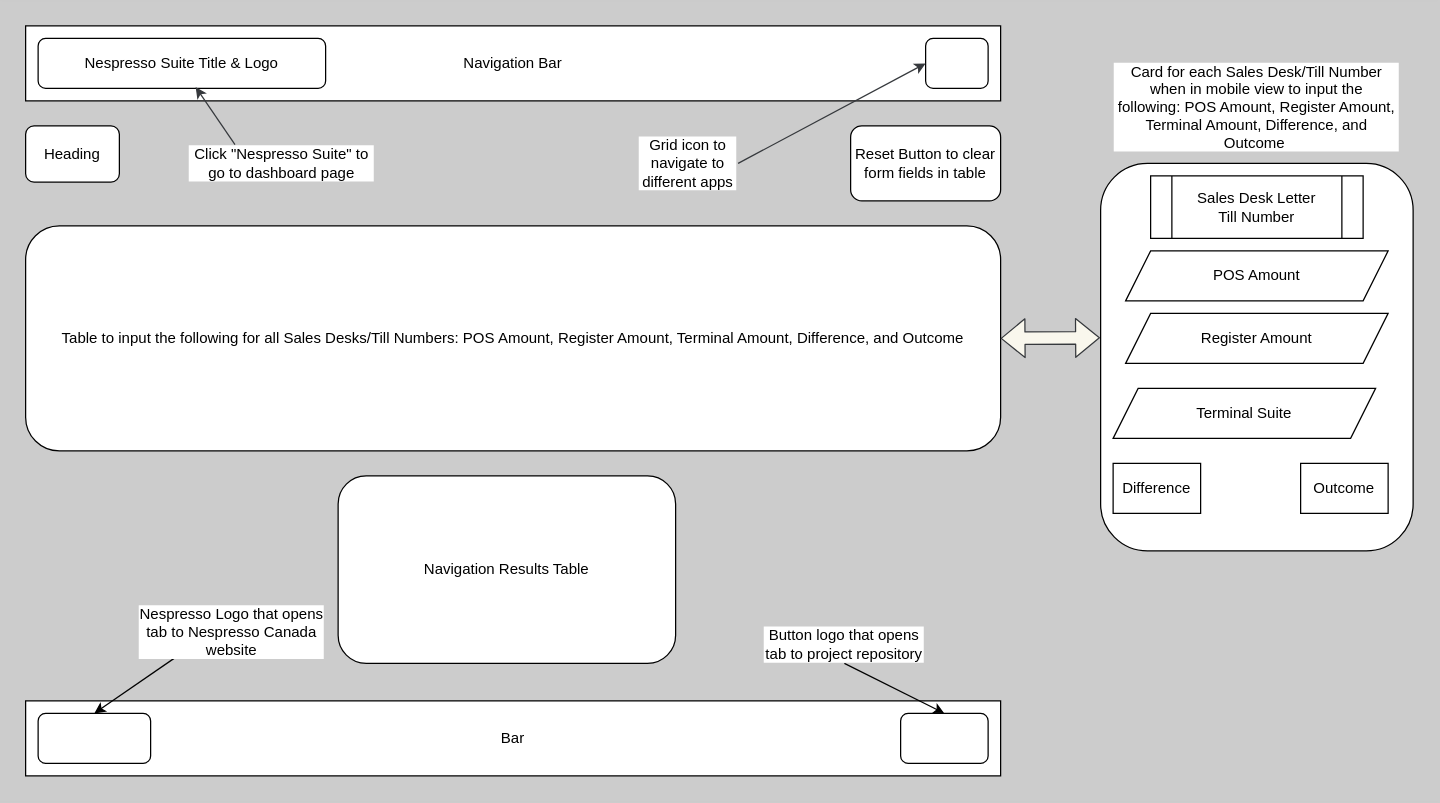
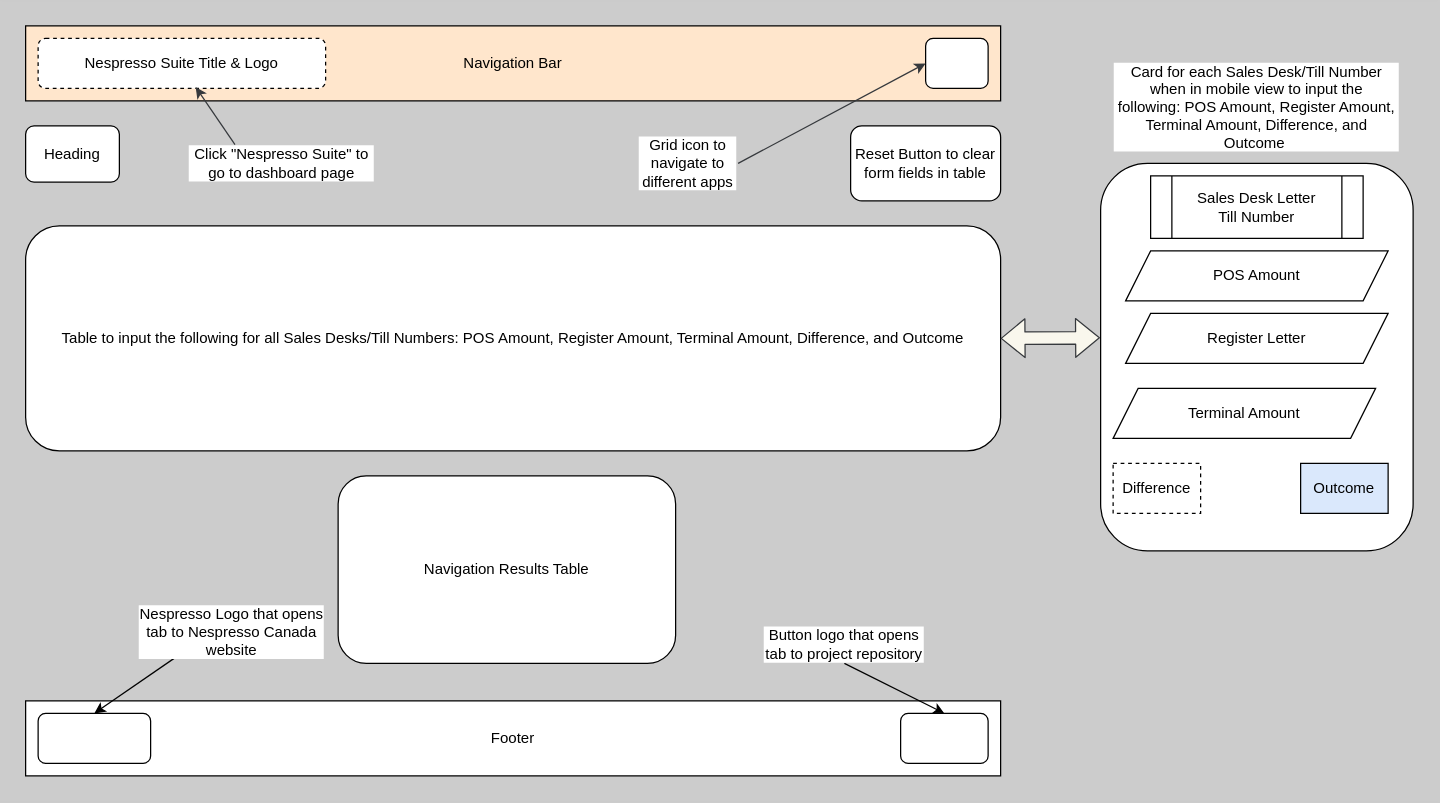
(182, 63) -> (182, 63)
(513, 63) -> (513, 63)
(1257, 338) -> (1257, 338)
(1244, 413) -> (1244, 413)
(1157, 488) -> (1157, 488)
(1344, 488) -> (1344, 488)
(513, 738) -> (513, 738)
